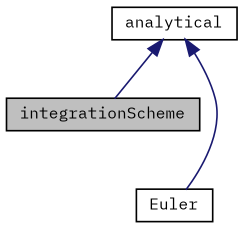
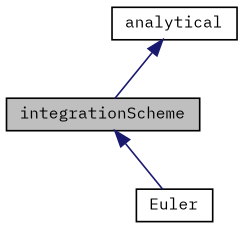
(216, 123) -> (144, 167)
